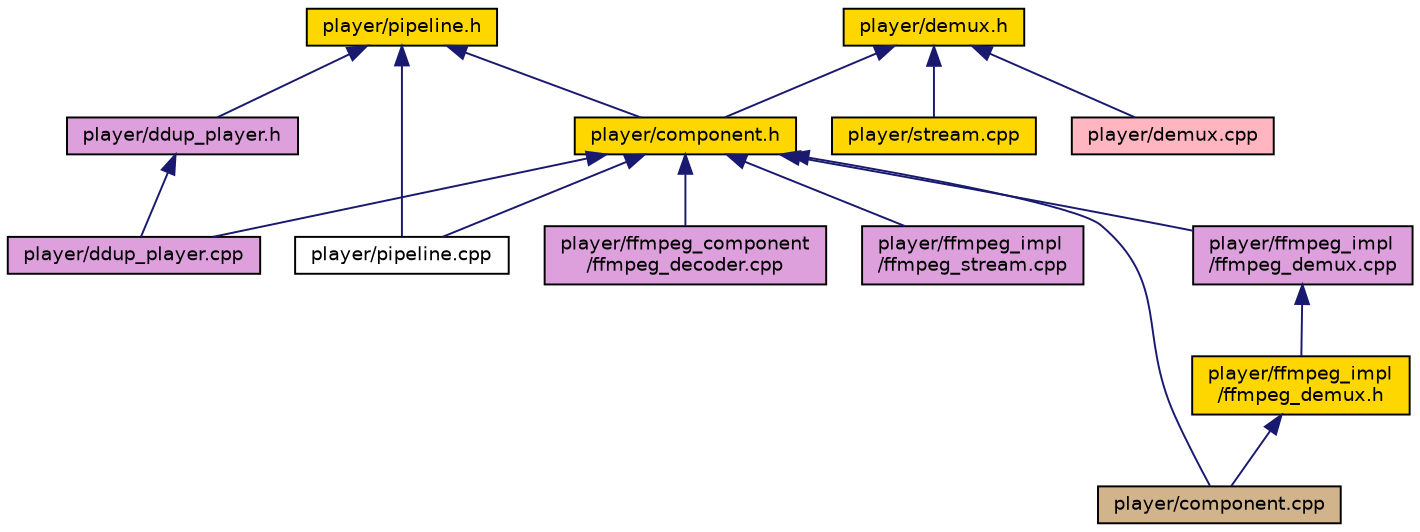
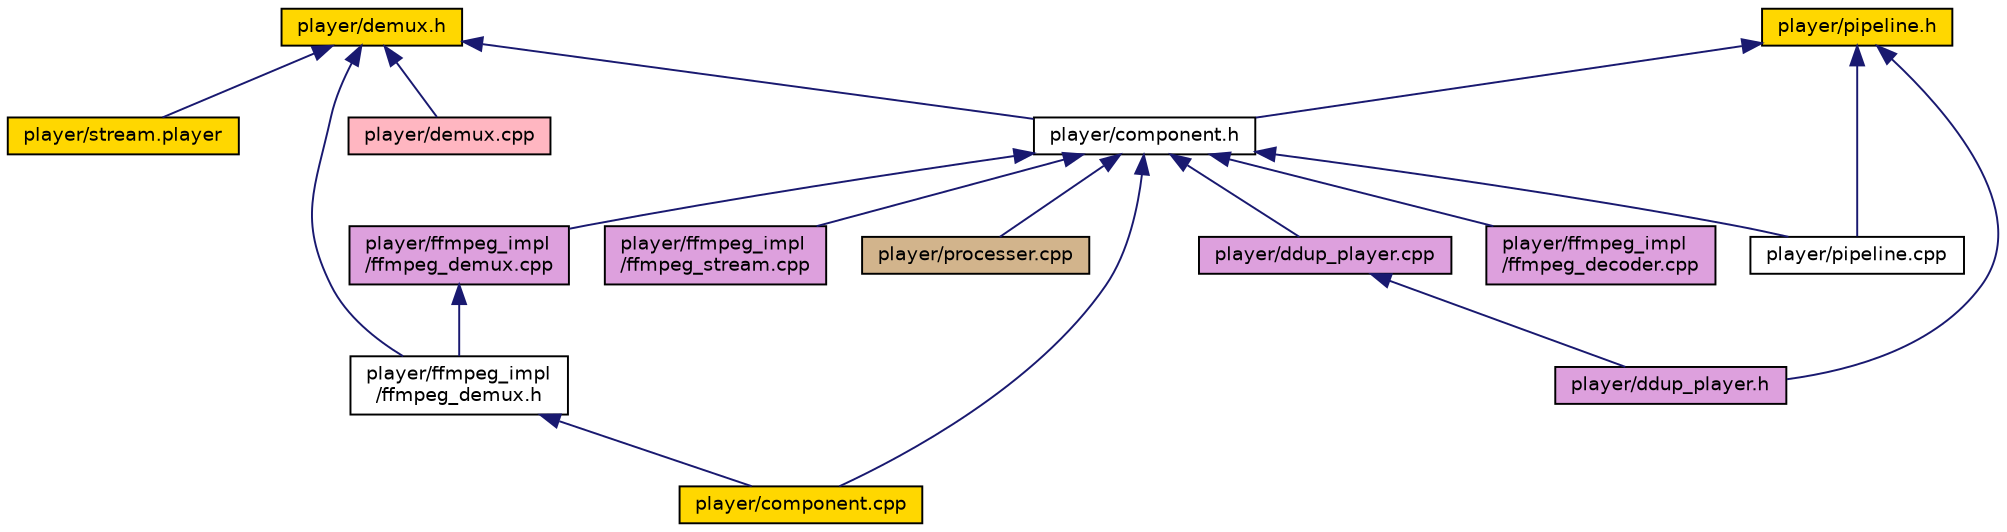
(685, 136) -> (1145, 136)
(934, 136) -> (123, 136)
(154, 205) -> (1507, 324)
none -> (312, 224)
(685, 255) -> (1601, 255)
none -> (976, 255)
(1301, 385) -> (459, 385)
(1219, 505) -> (801, 505)
